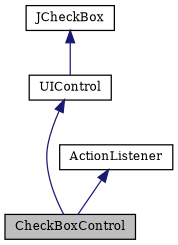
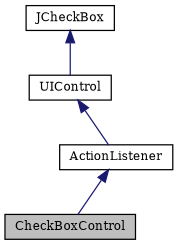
(47, 163) -> (97, 128)
